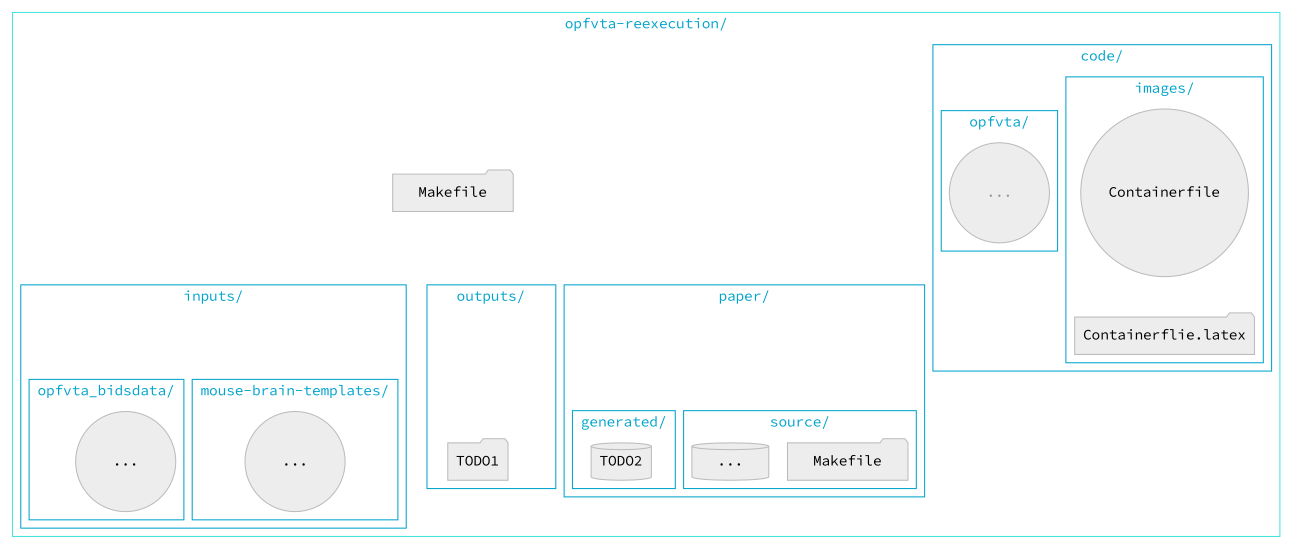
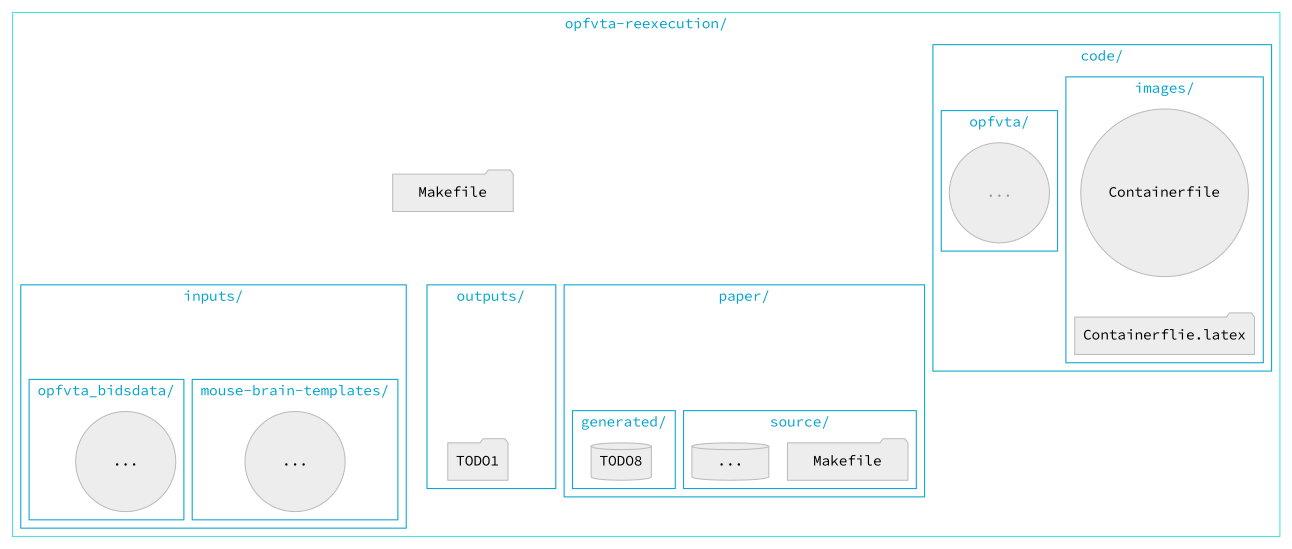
(621, 462) -> (621, 462)
